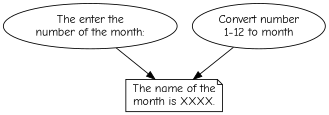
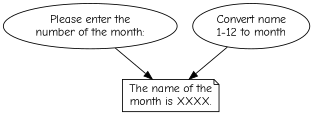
(90, 26) -> (90, 26)
(259, 26) -> (251, 26)
